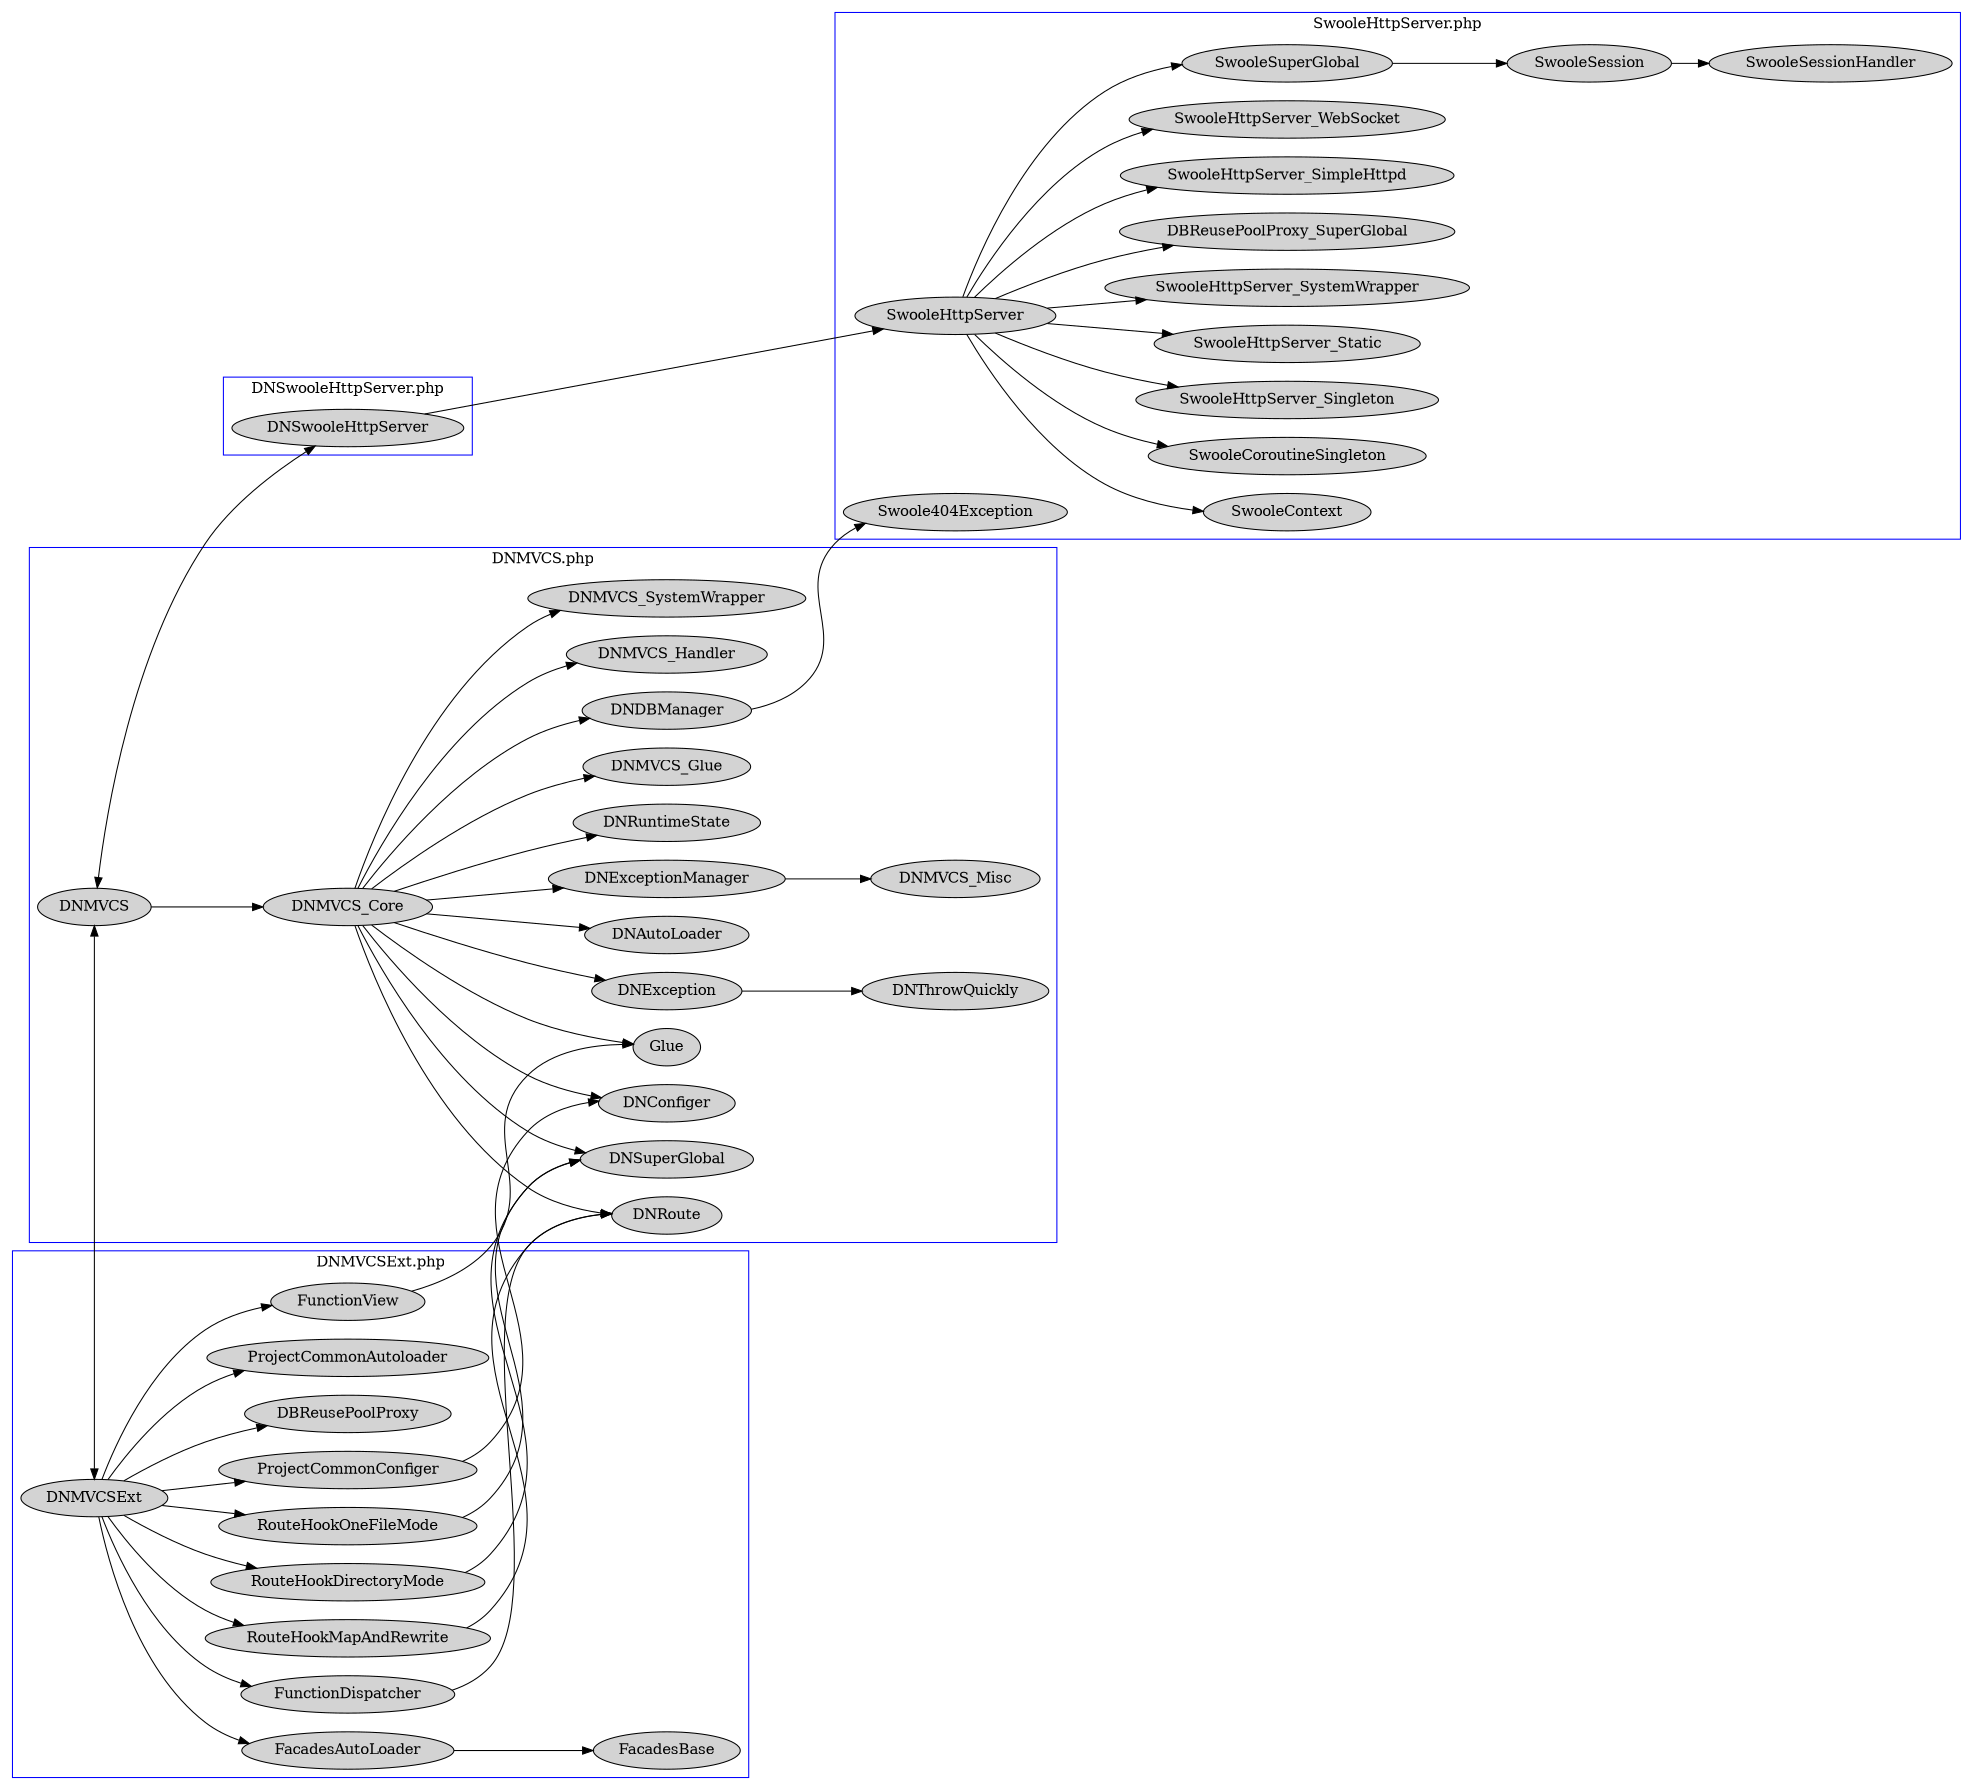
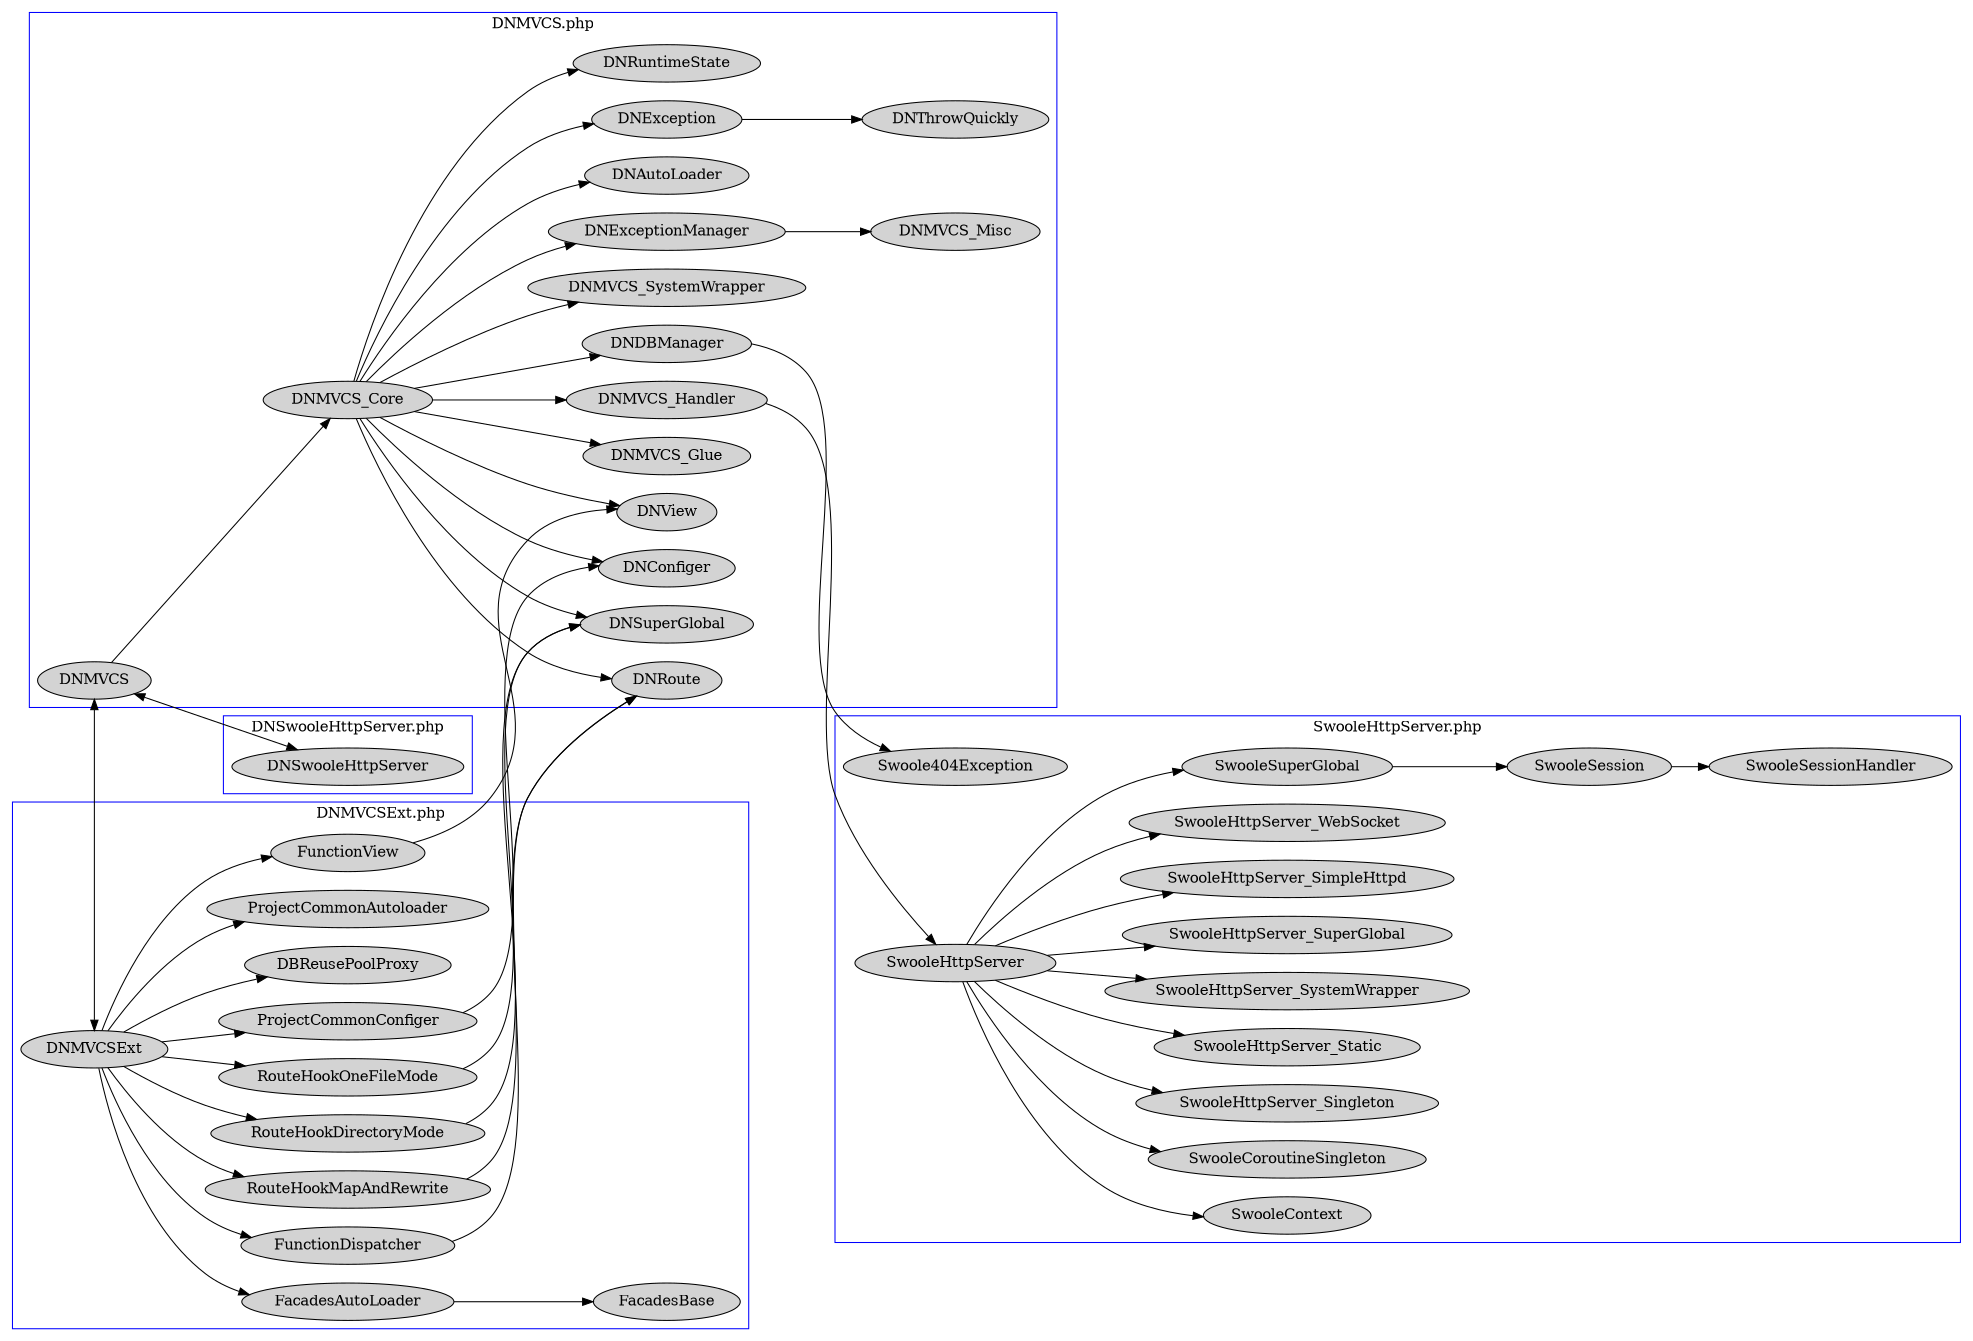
(1287, 232) -> (1287, 935)
(649, 372) -> (828, 656)
(667, 1047) -> (667, 512)
